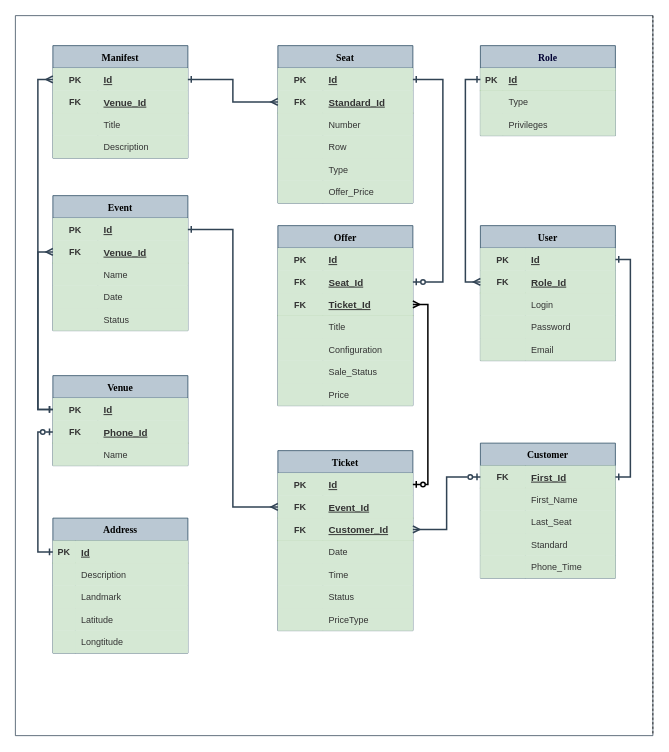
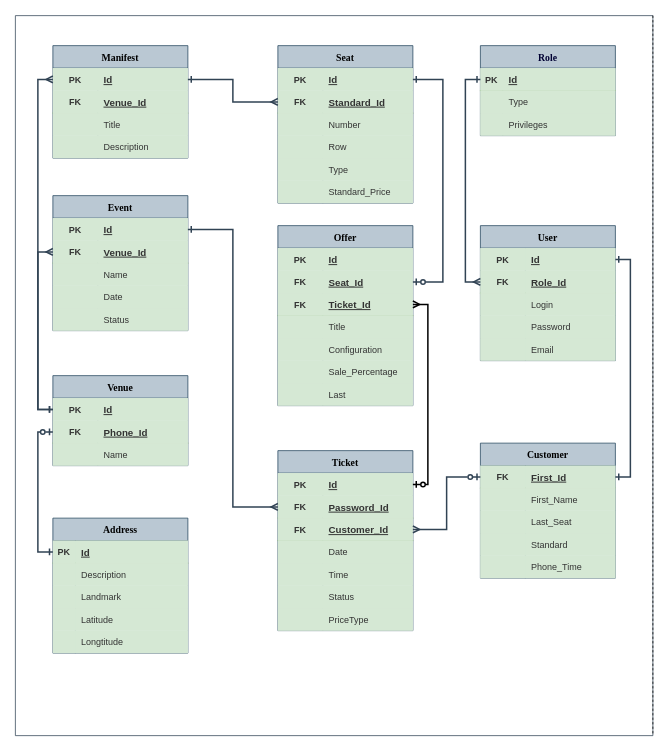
(355, 192) -> (363, 192)
(355, 372) -> (365, 372)
(340, 395) -> (339, 395)
(350, 507) -> (359, 507)
